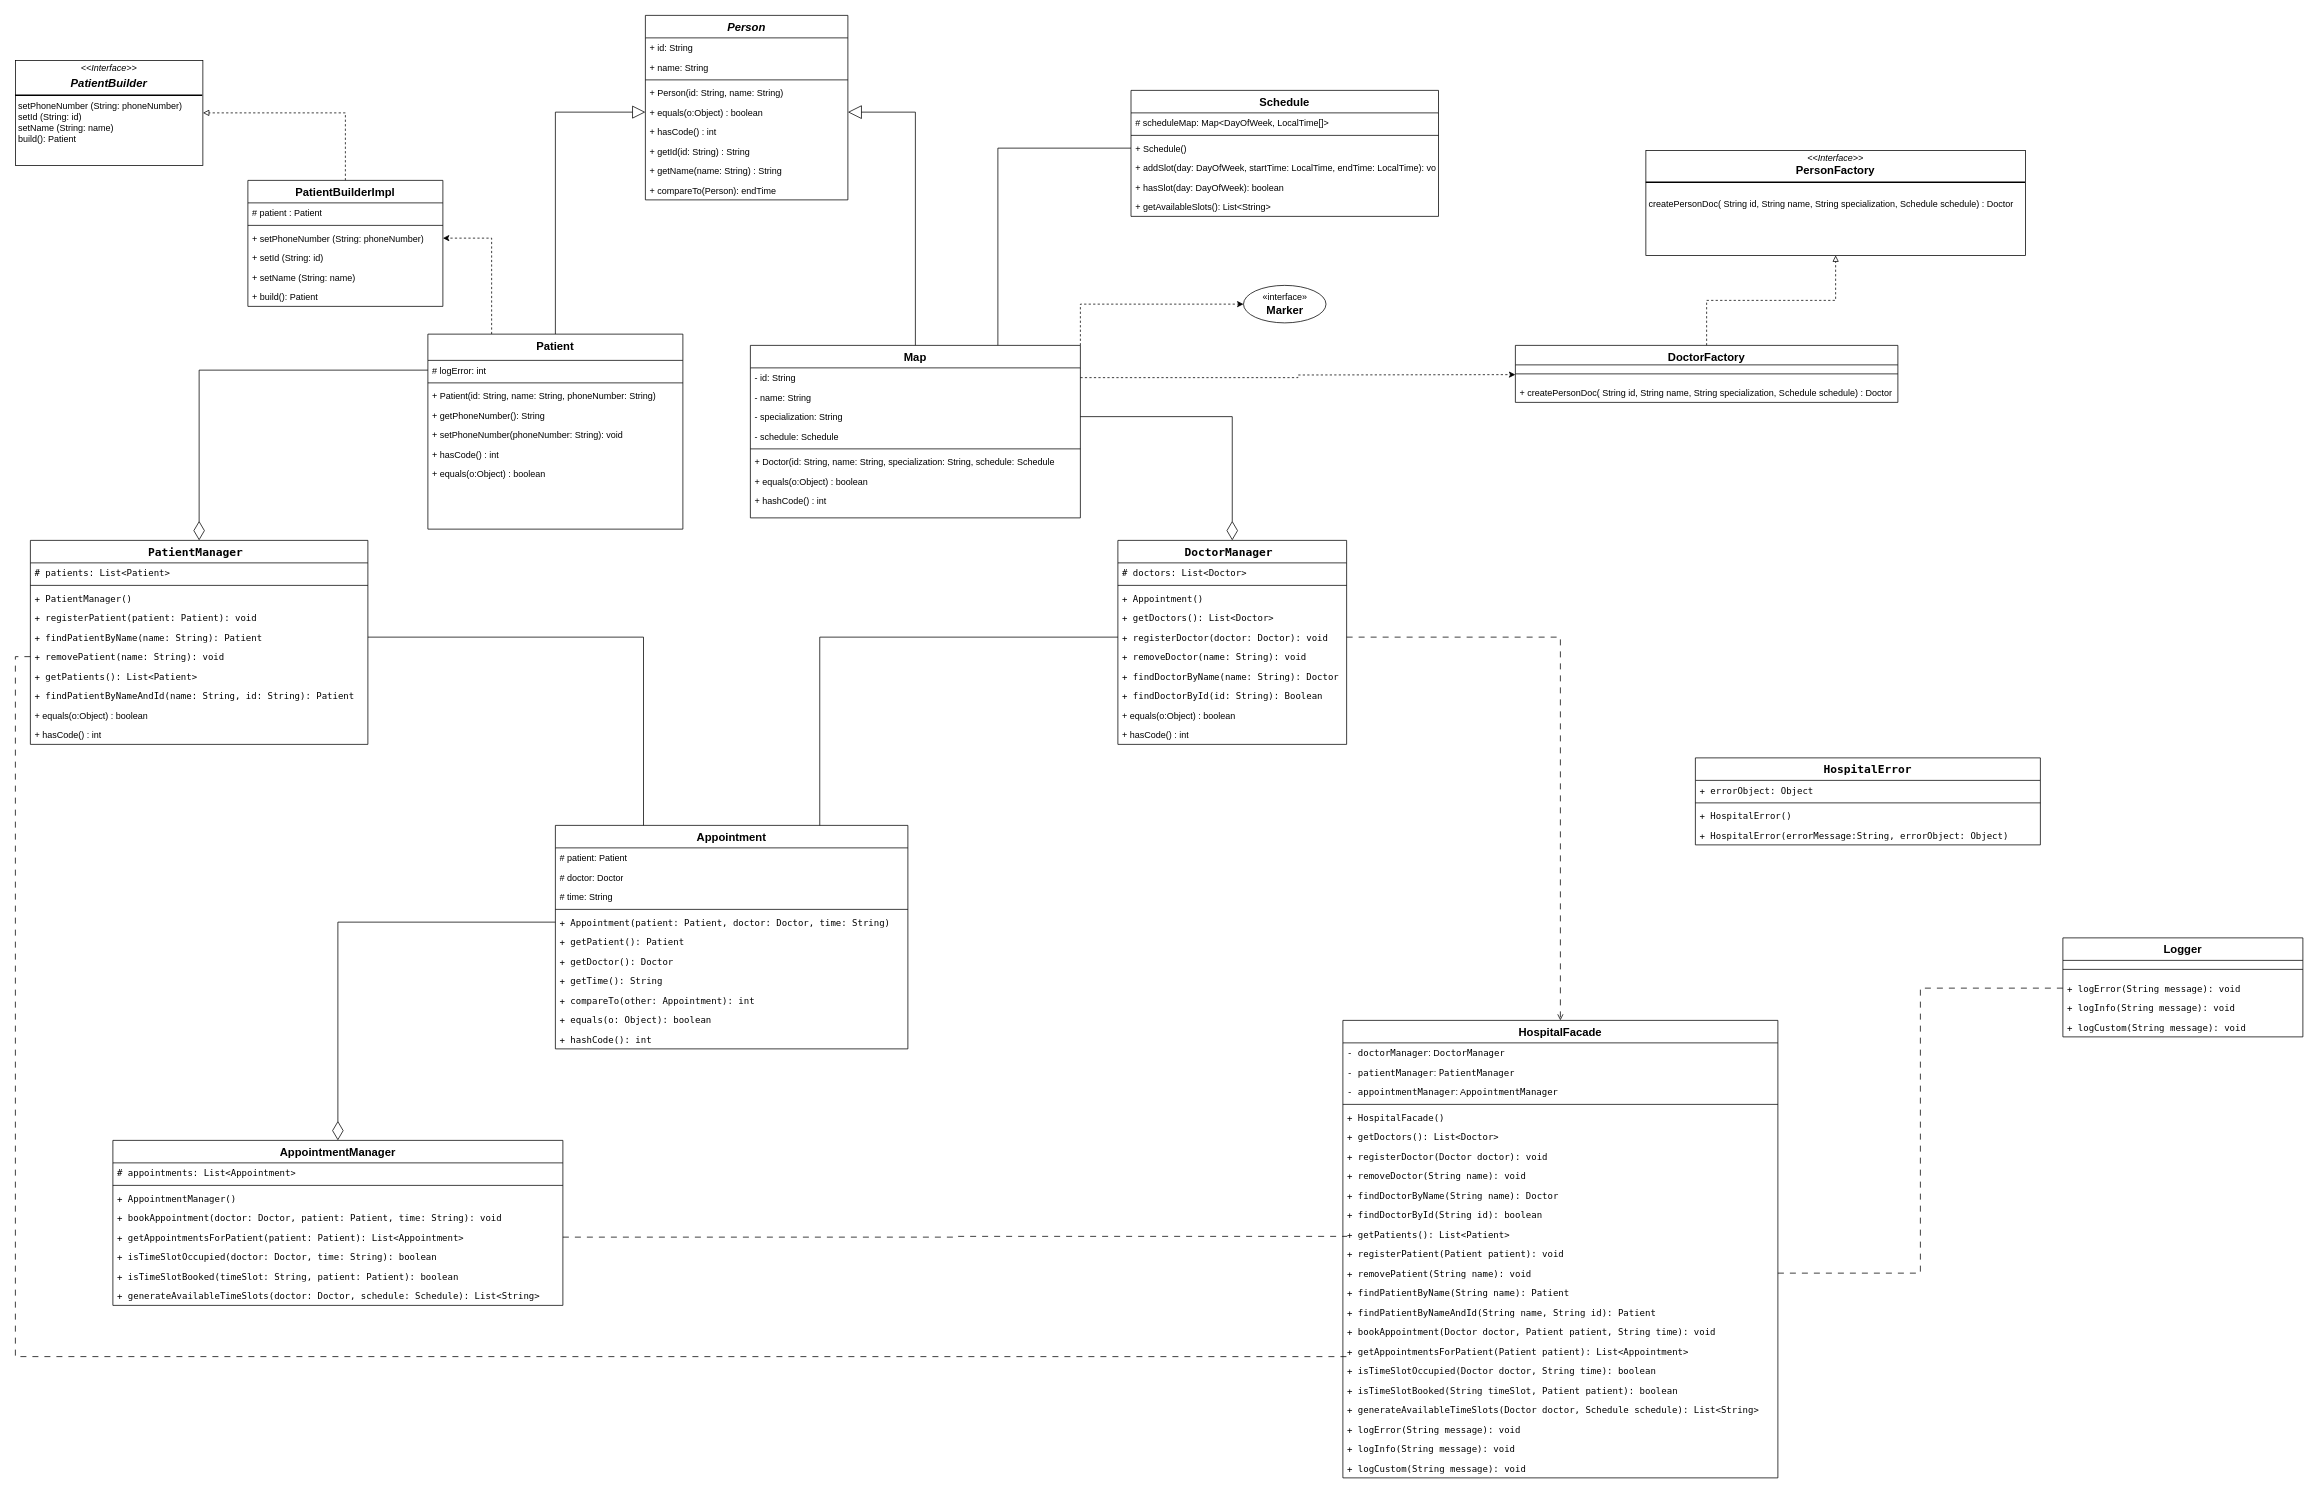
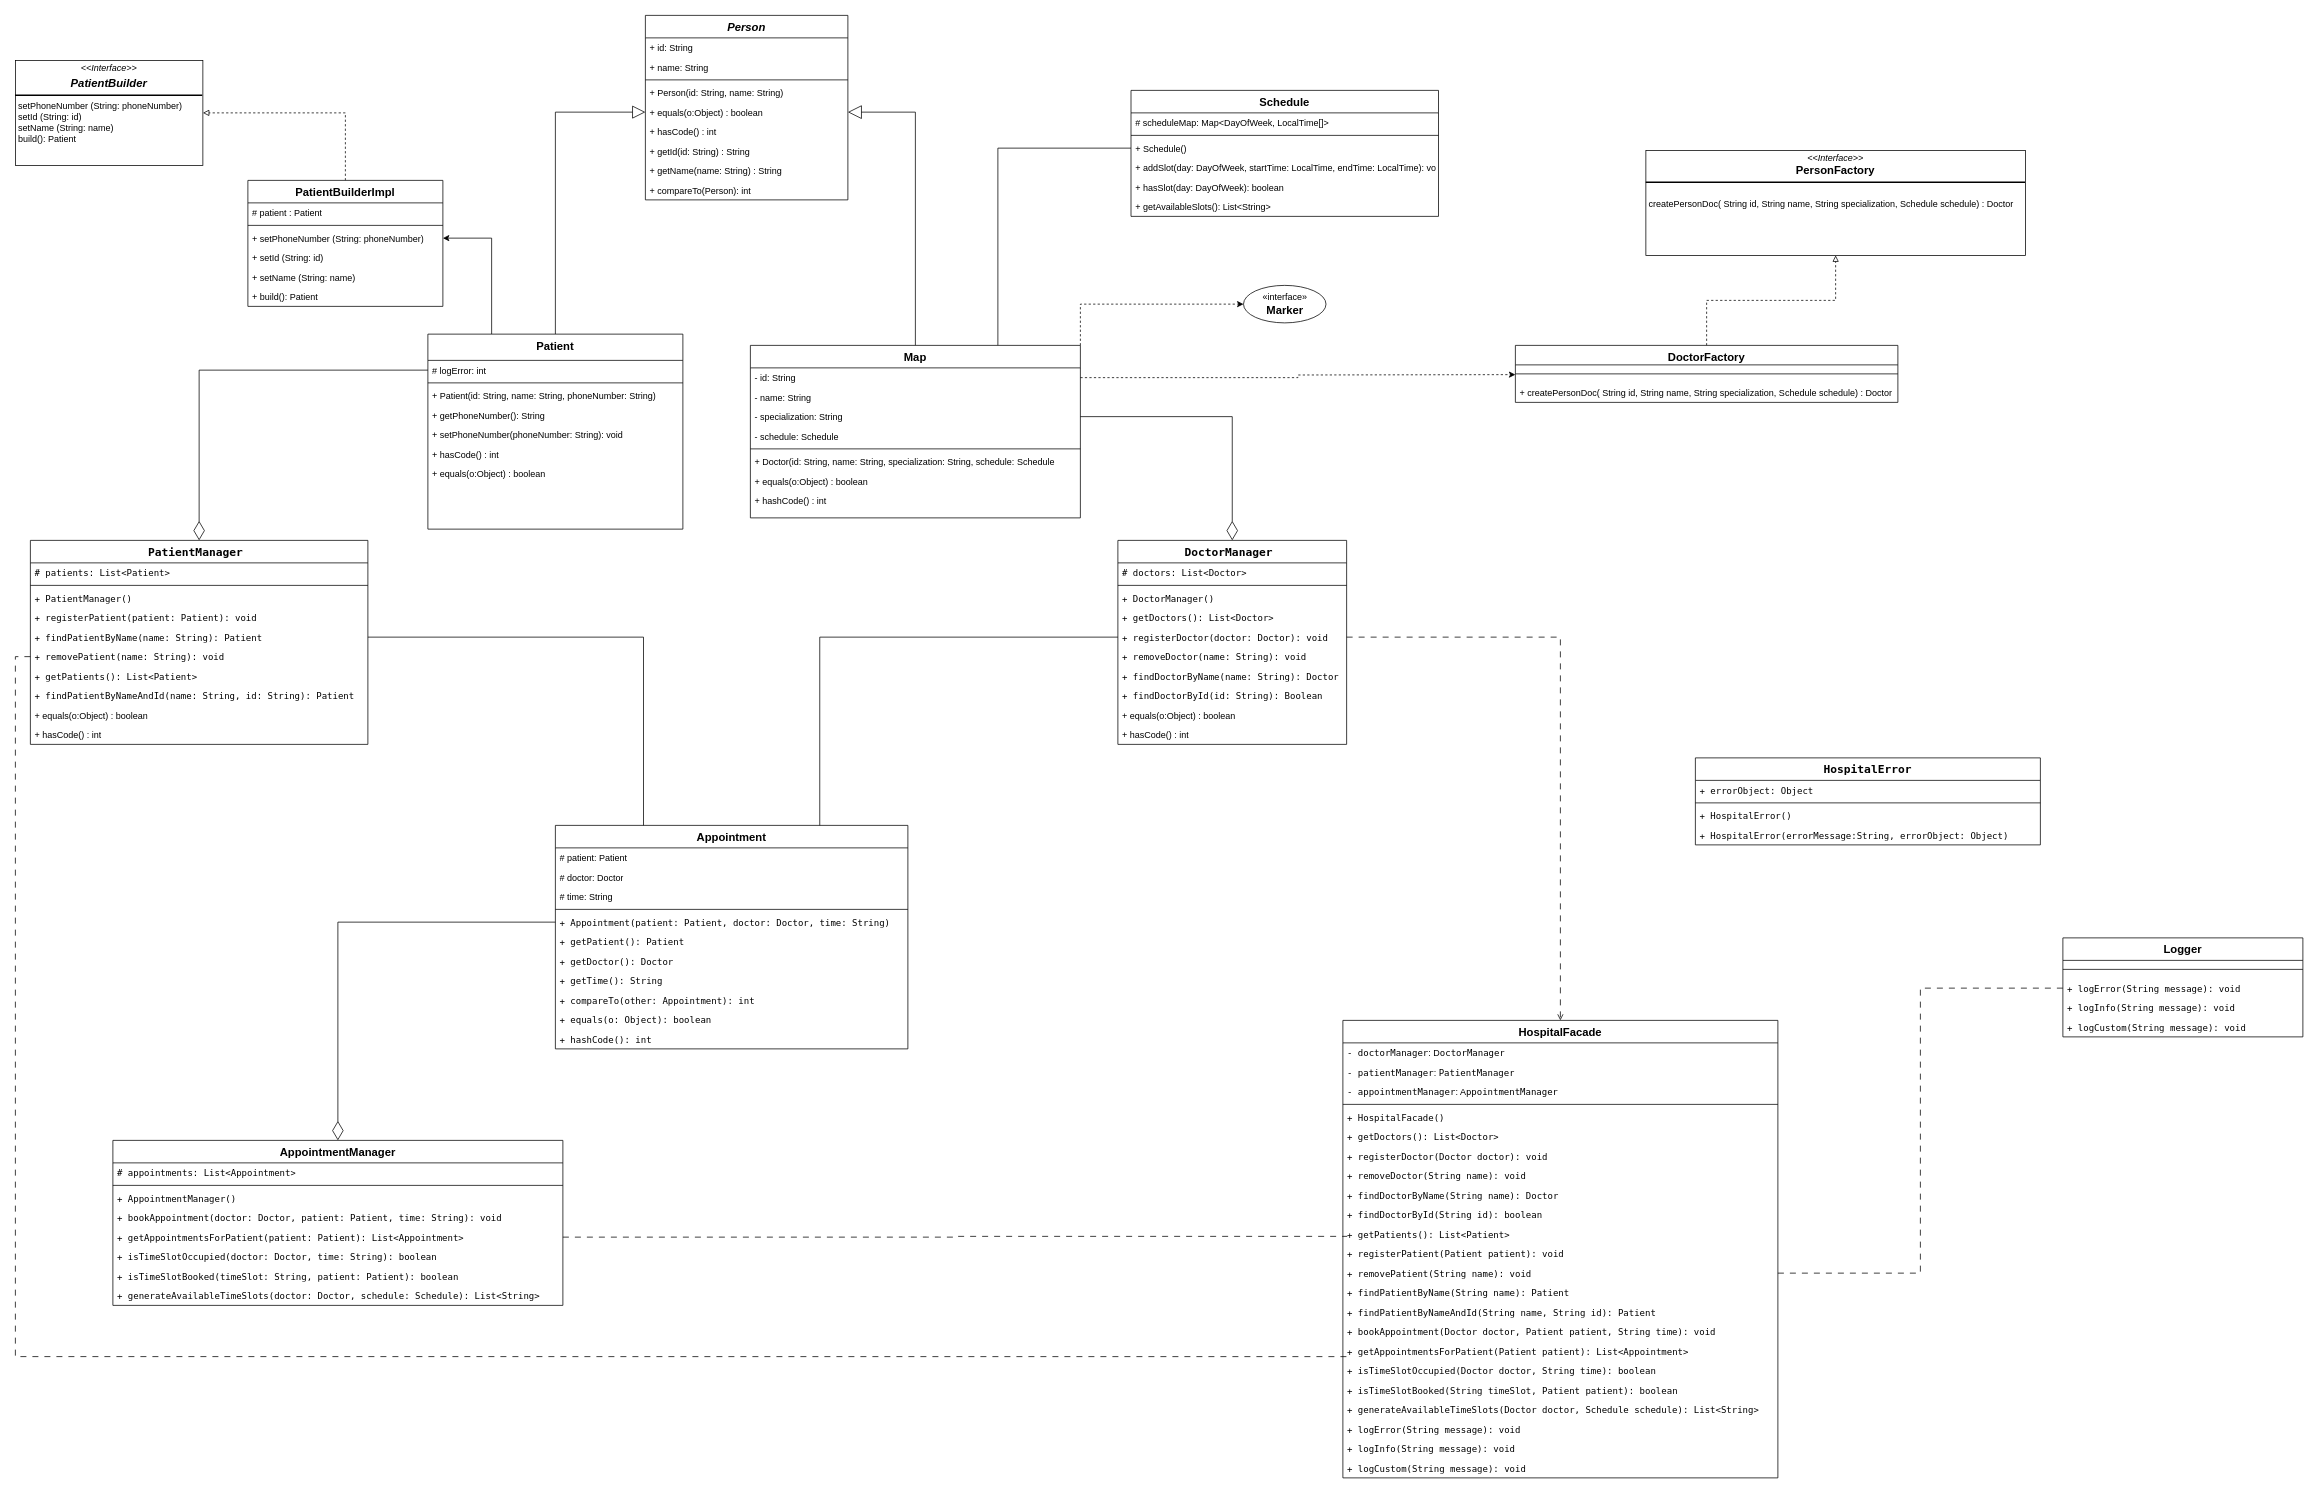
(715, 191) -> (705, 191)
(492, 264) -> (492, 264)
(1158, 599) -> (1164, 599)
